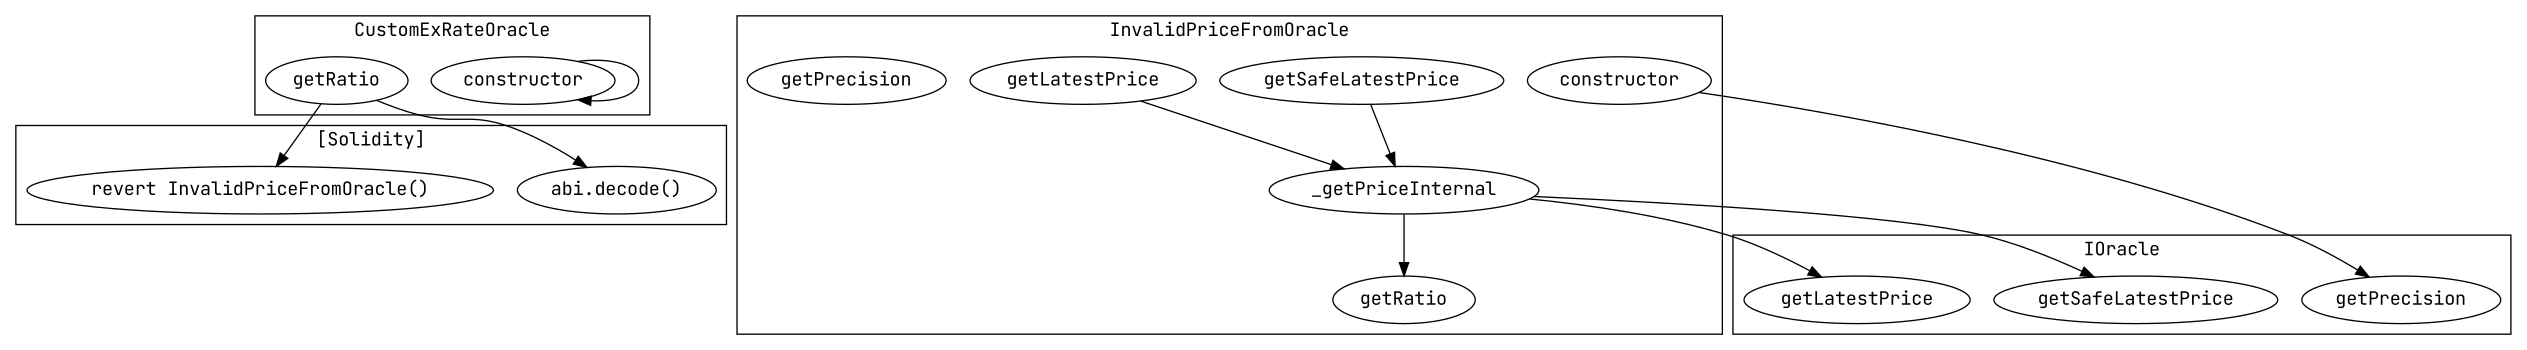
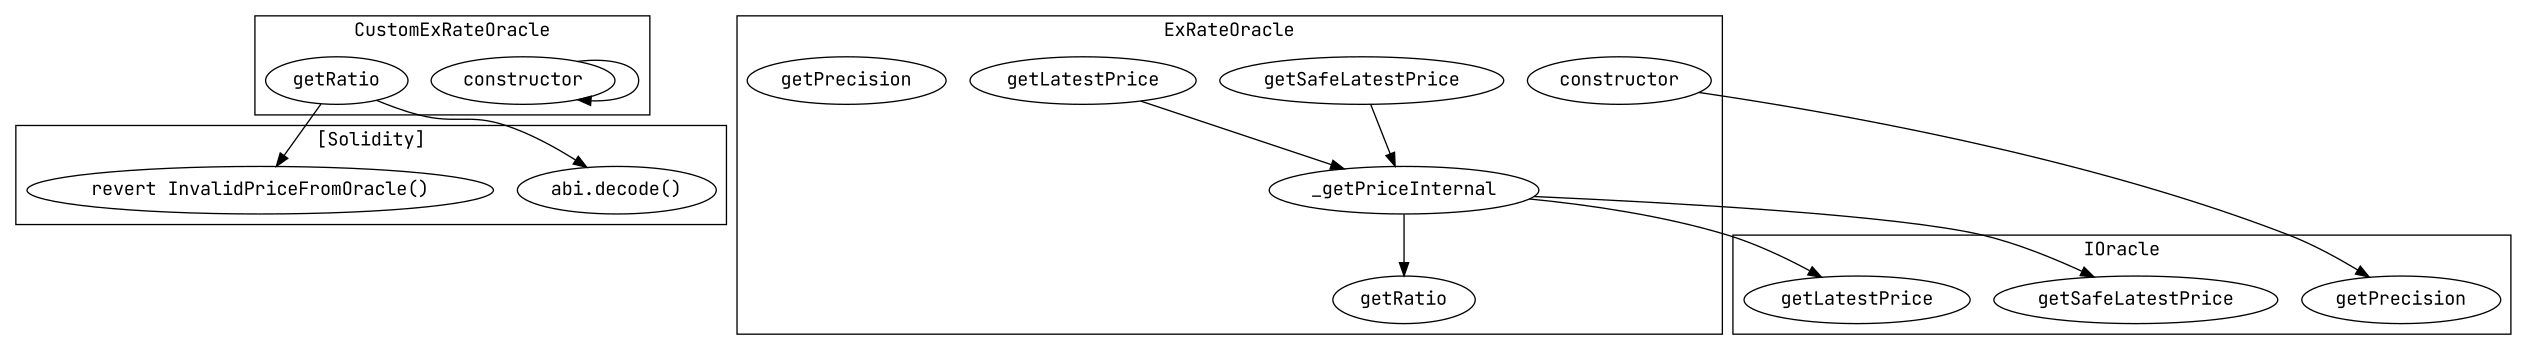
(1230, 31) -> (1230, 31)
